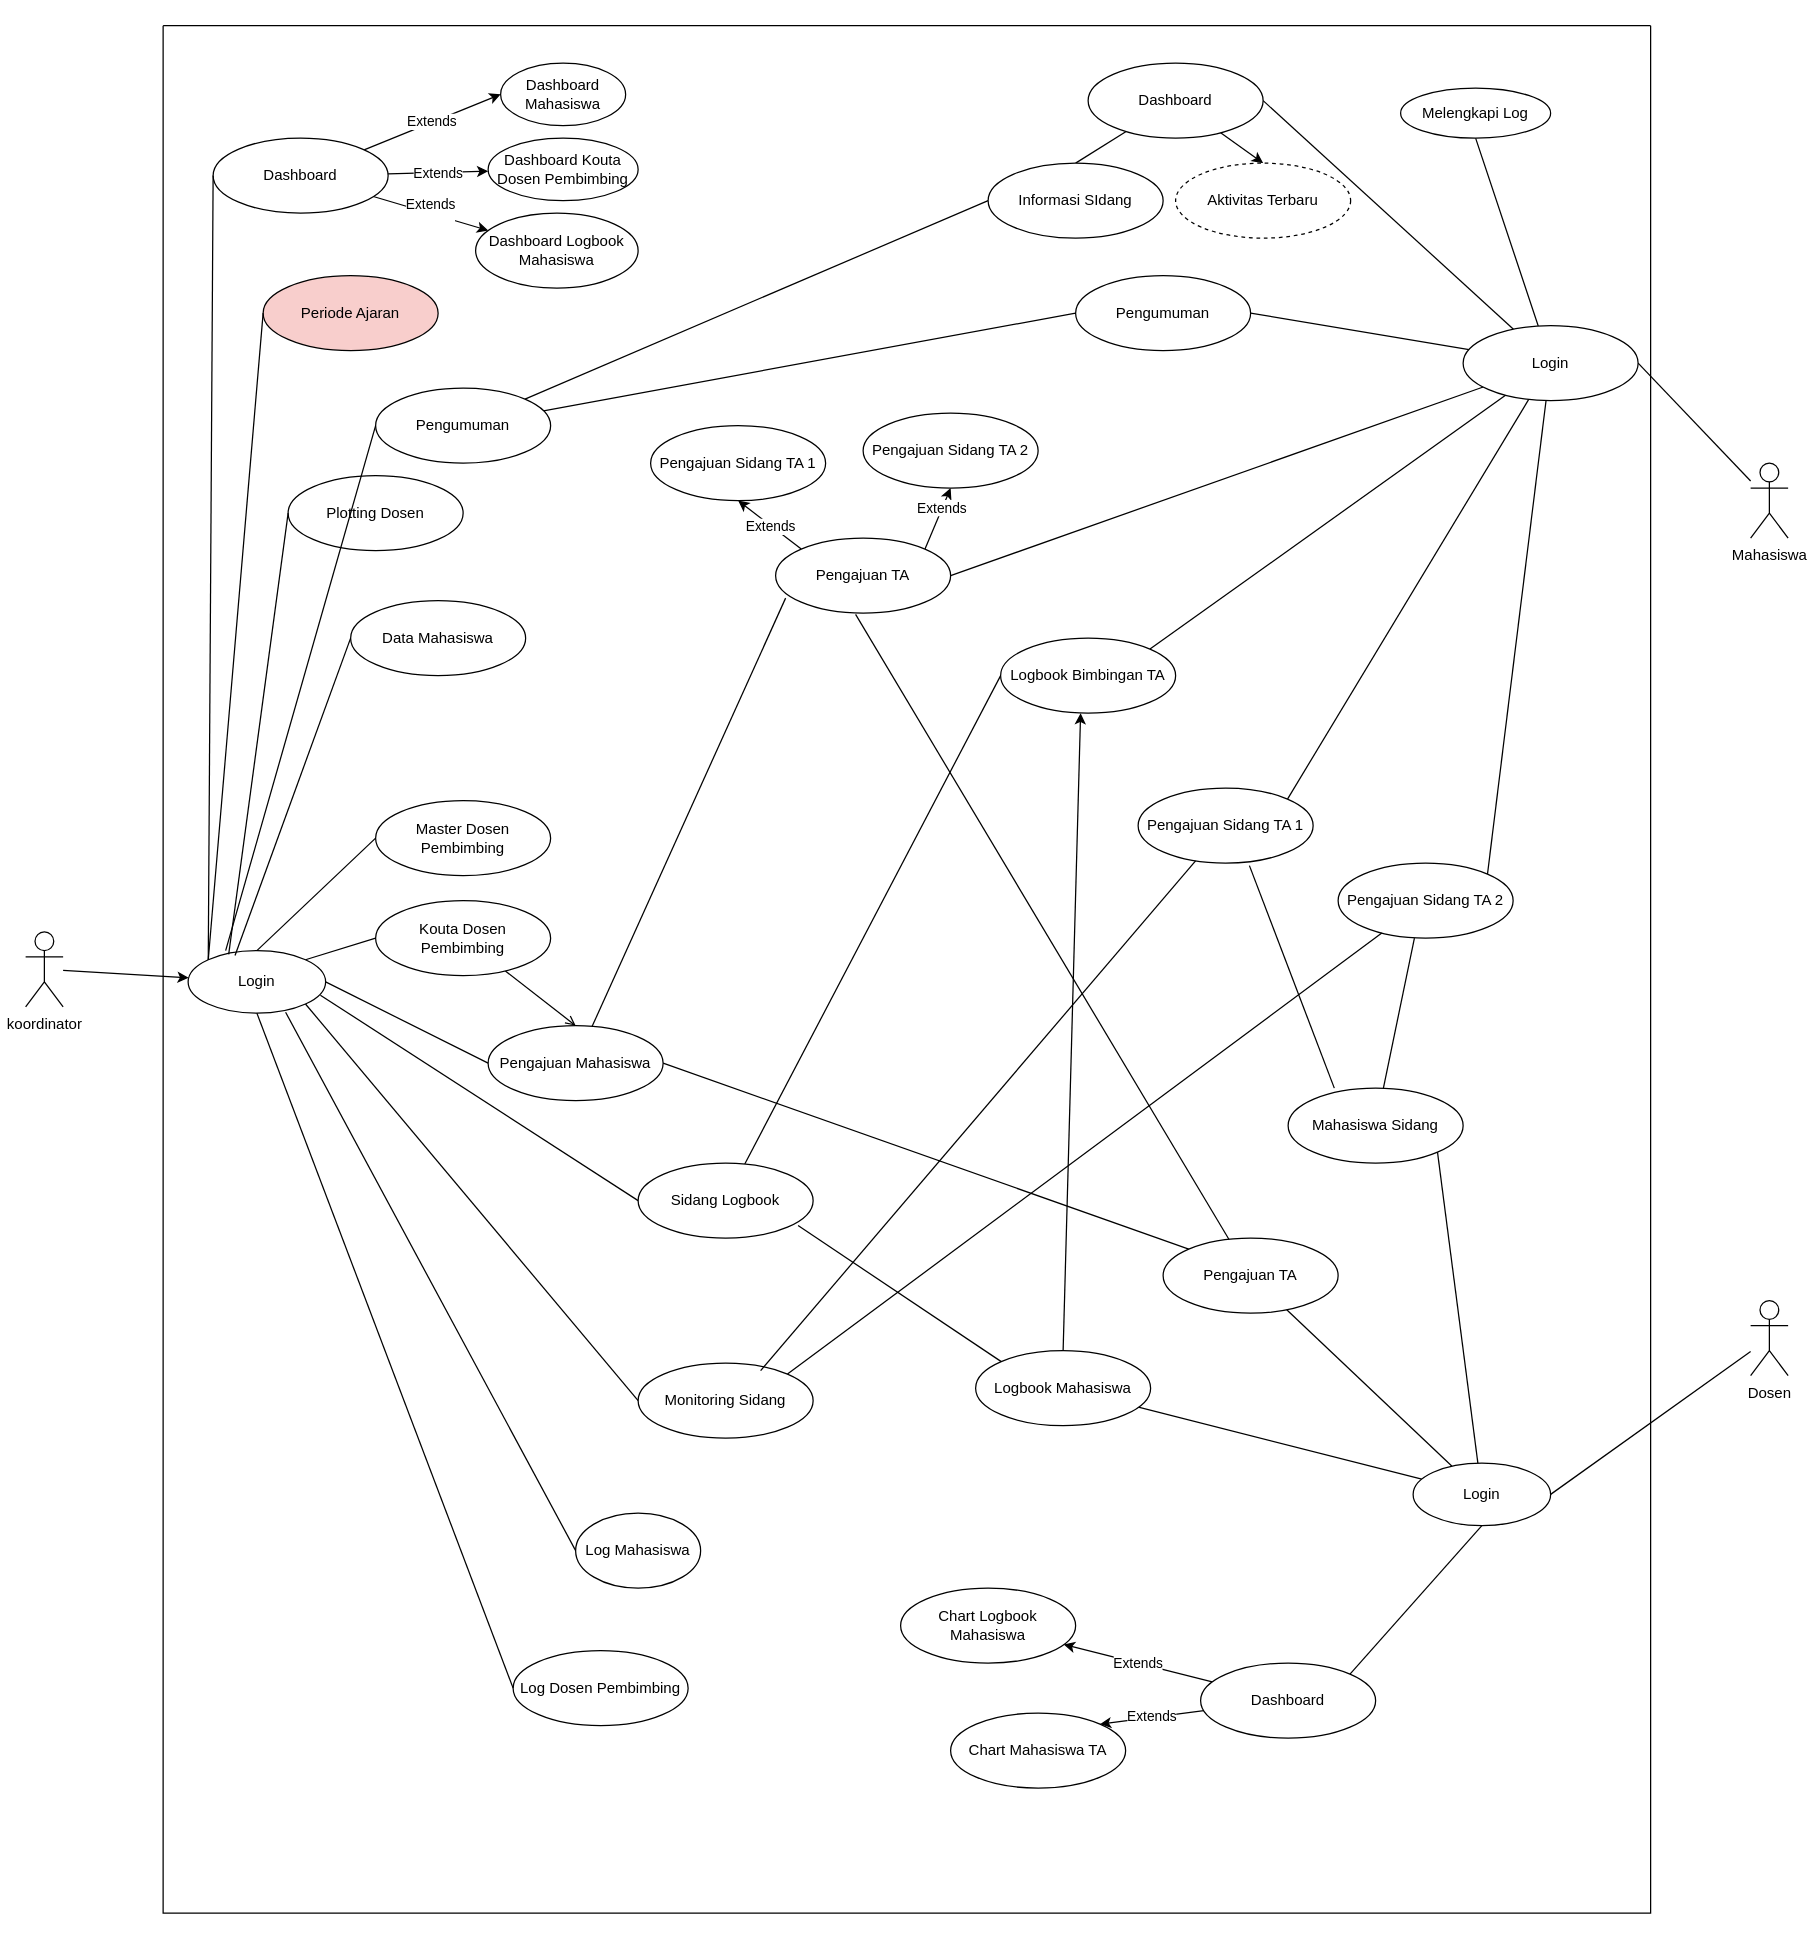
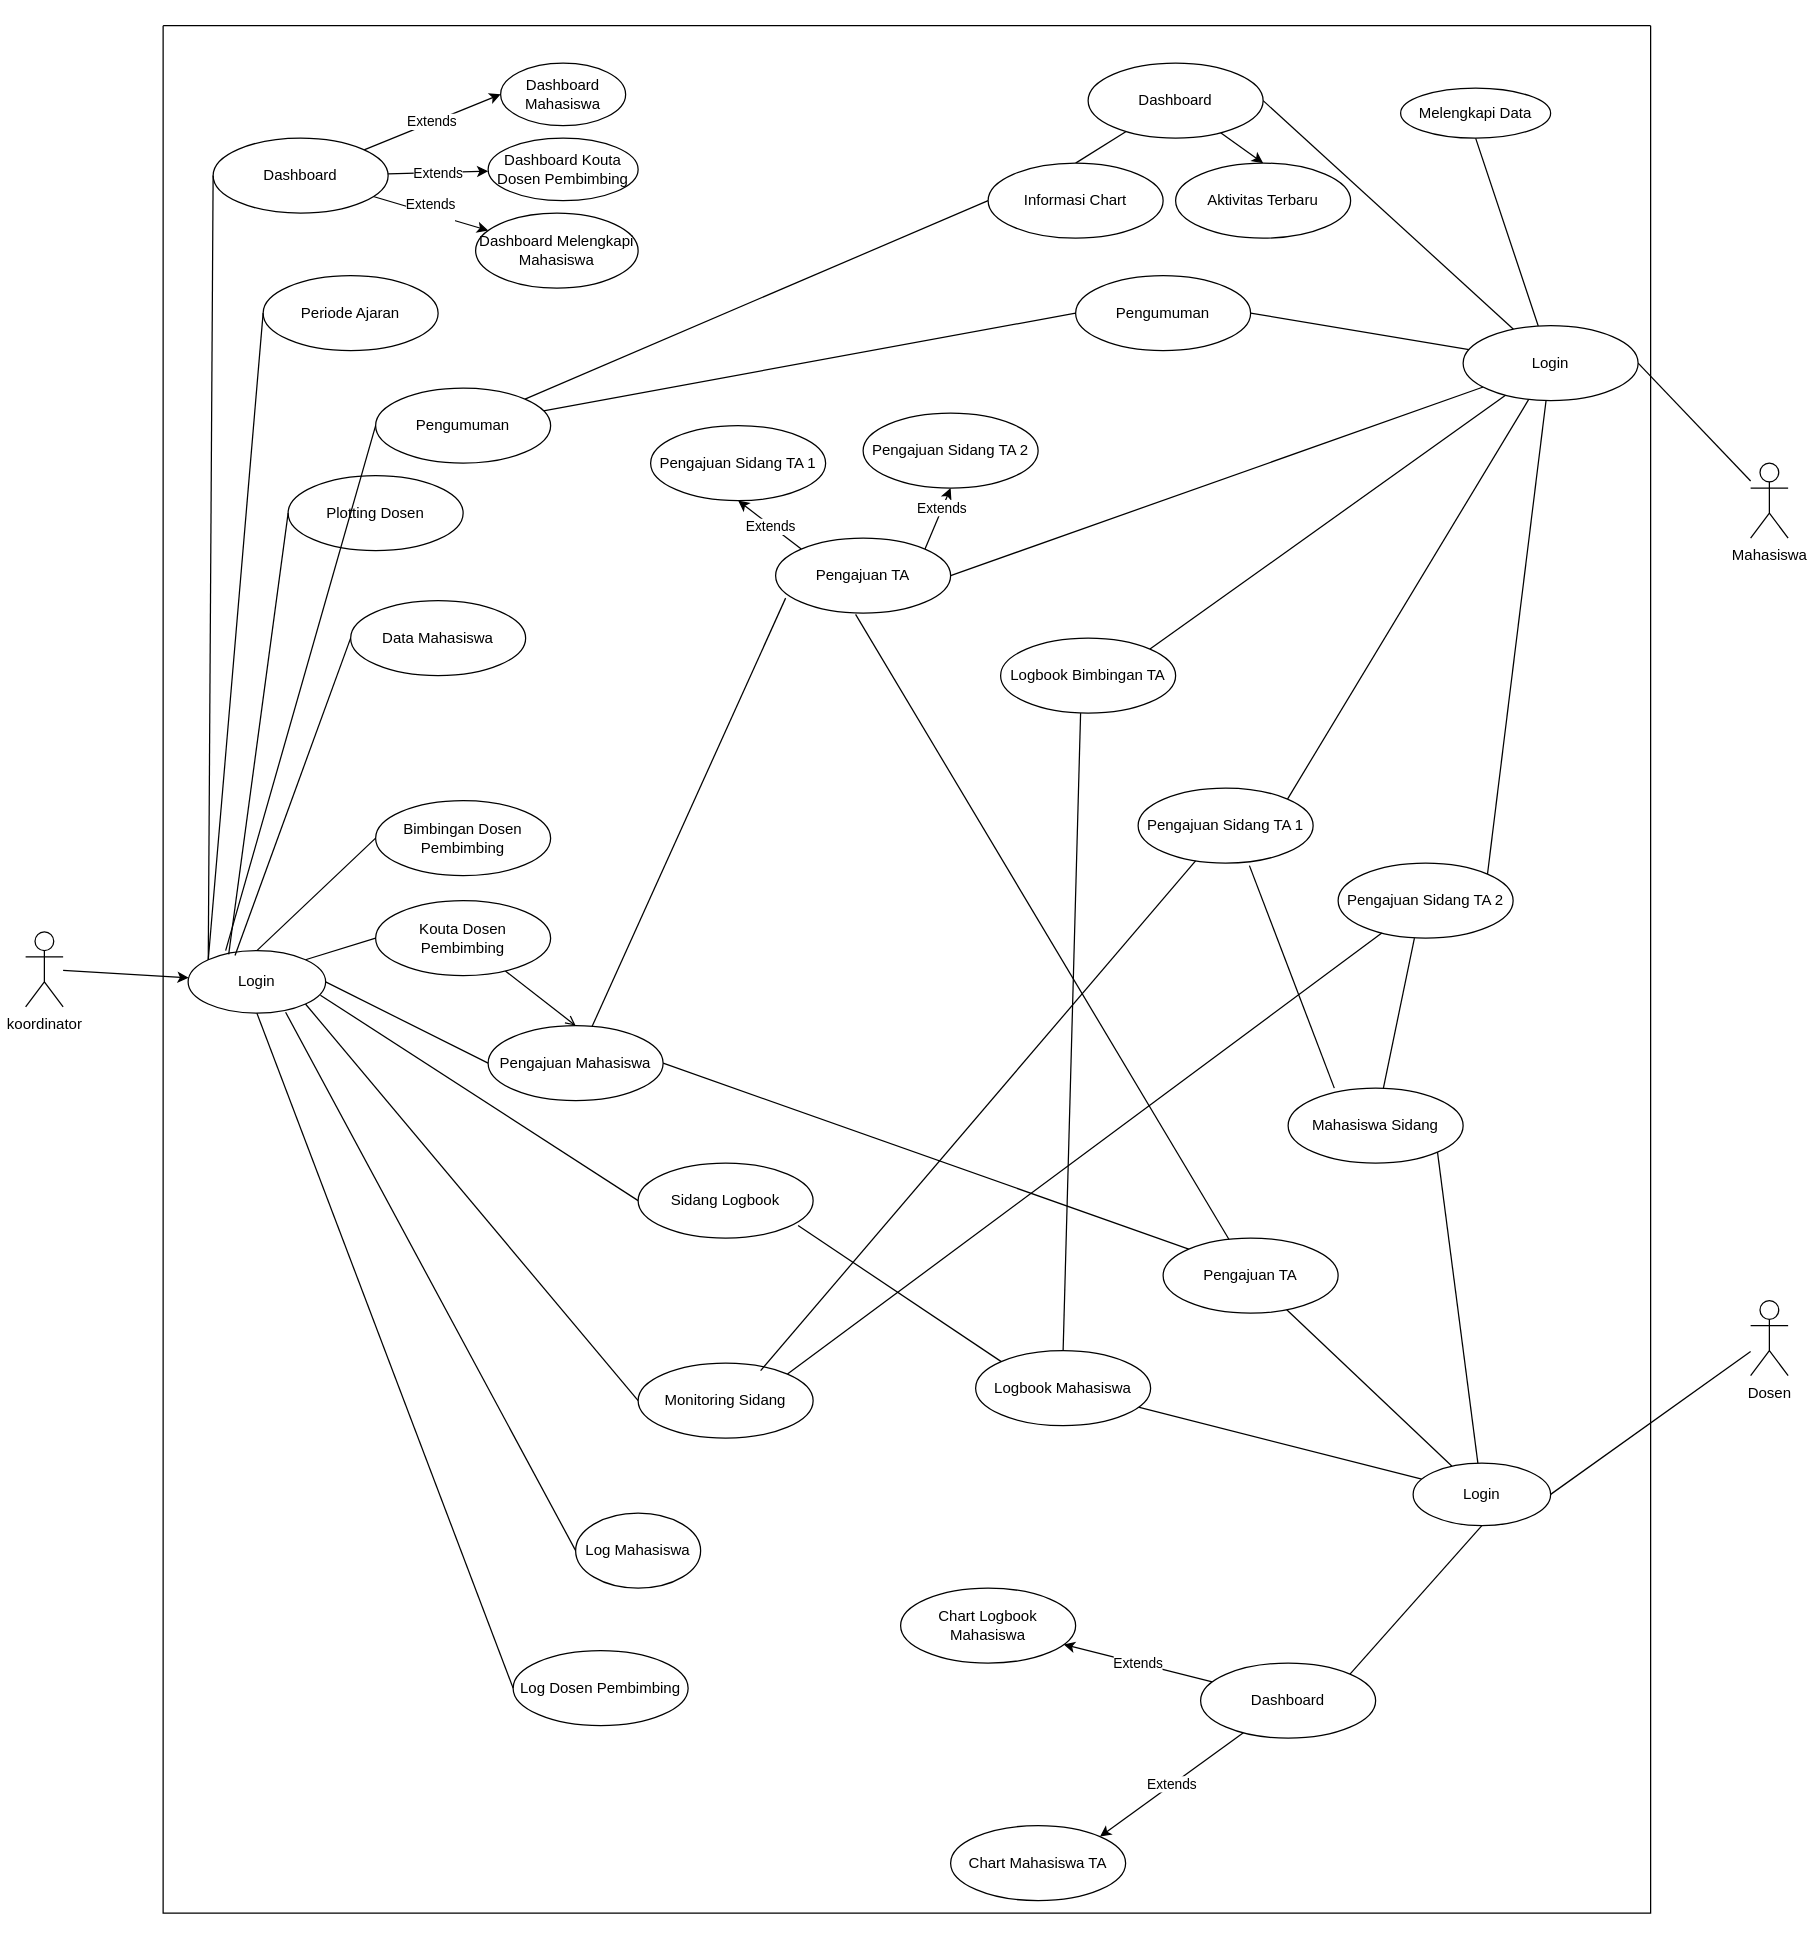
(1476, 113) -> (1476, 113)
(1076, 201) -> (1076, 201)
(1263, 201) -> (1263, 201)
(557, 251) -> (557, 251)
(351, 313) -> (351, 313)
(1080, 723) -> (1080, 719)
(463, 838) -> (463, 838)
(872, 920) -> none
(1038, 1751) -> (1038, 1863)
